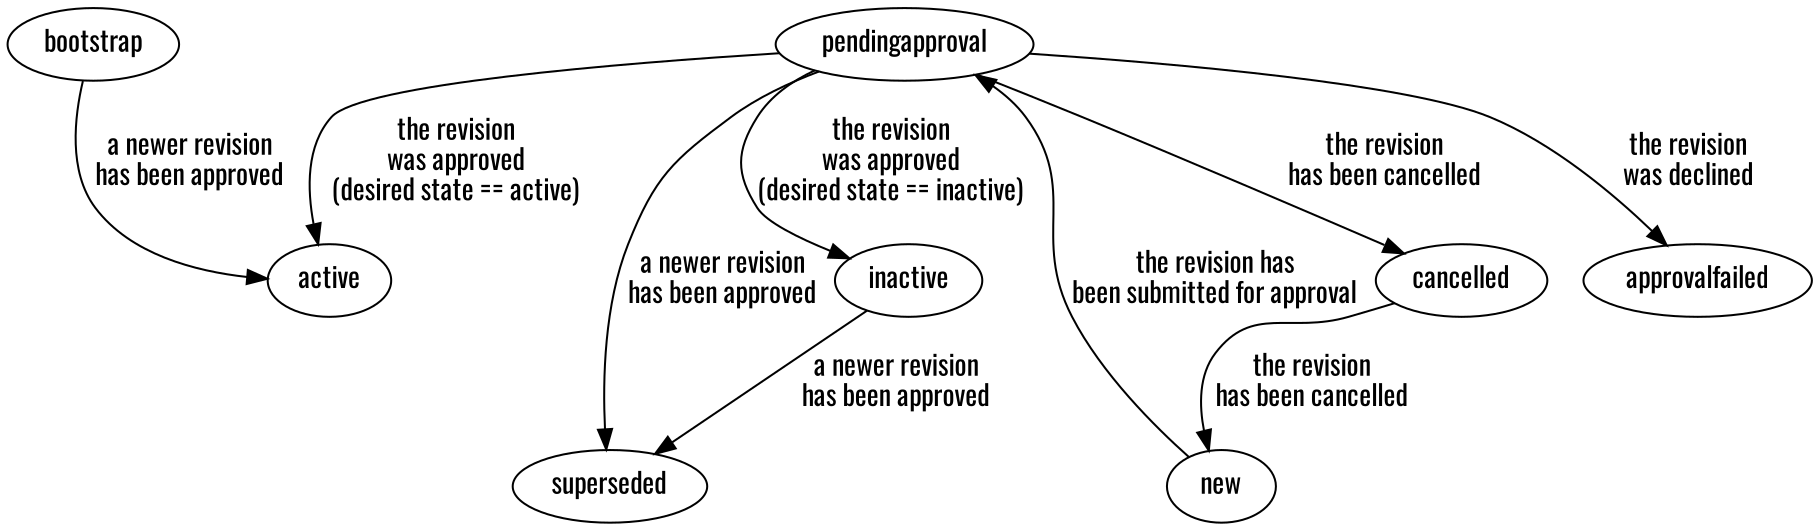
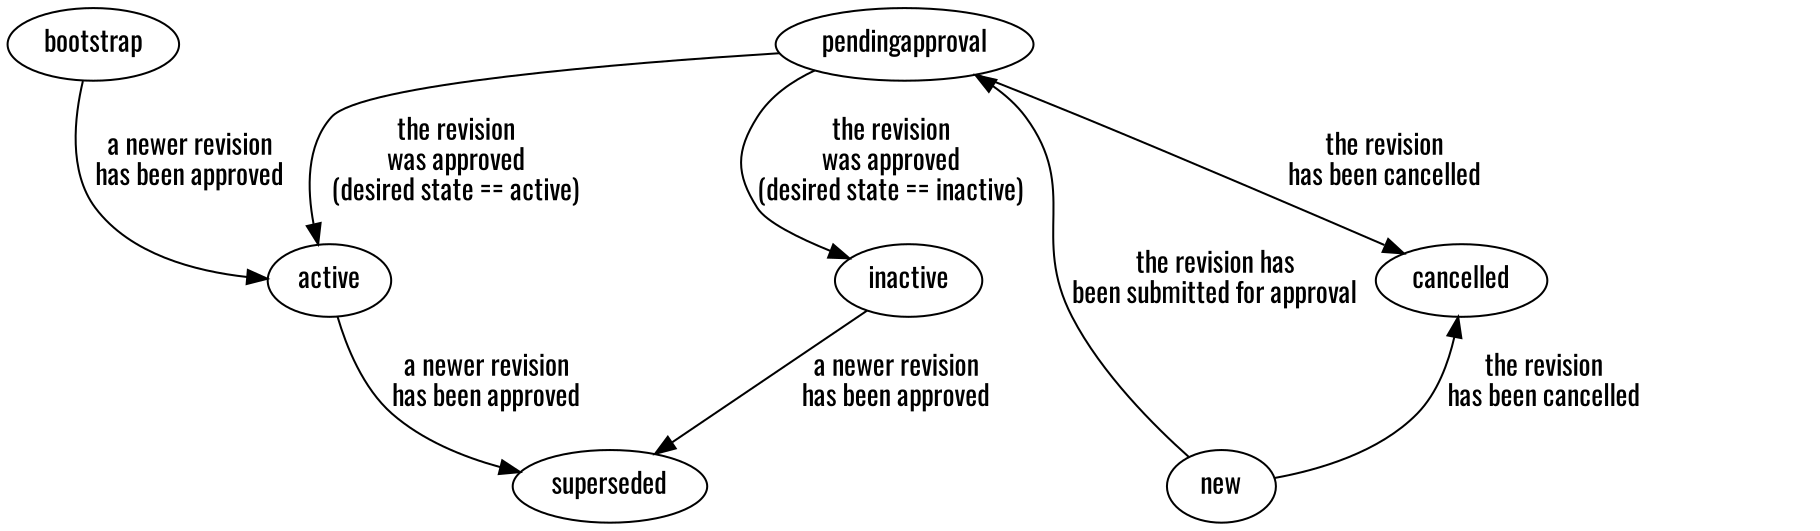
(644, 208) -> (396, 417)
(1698, 281) -> none
(1261, 324) -> (1389, 436)
